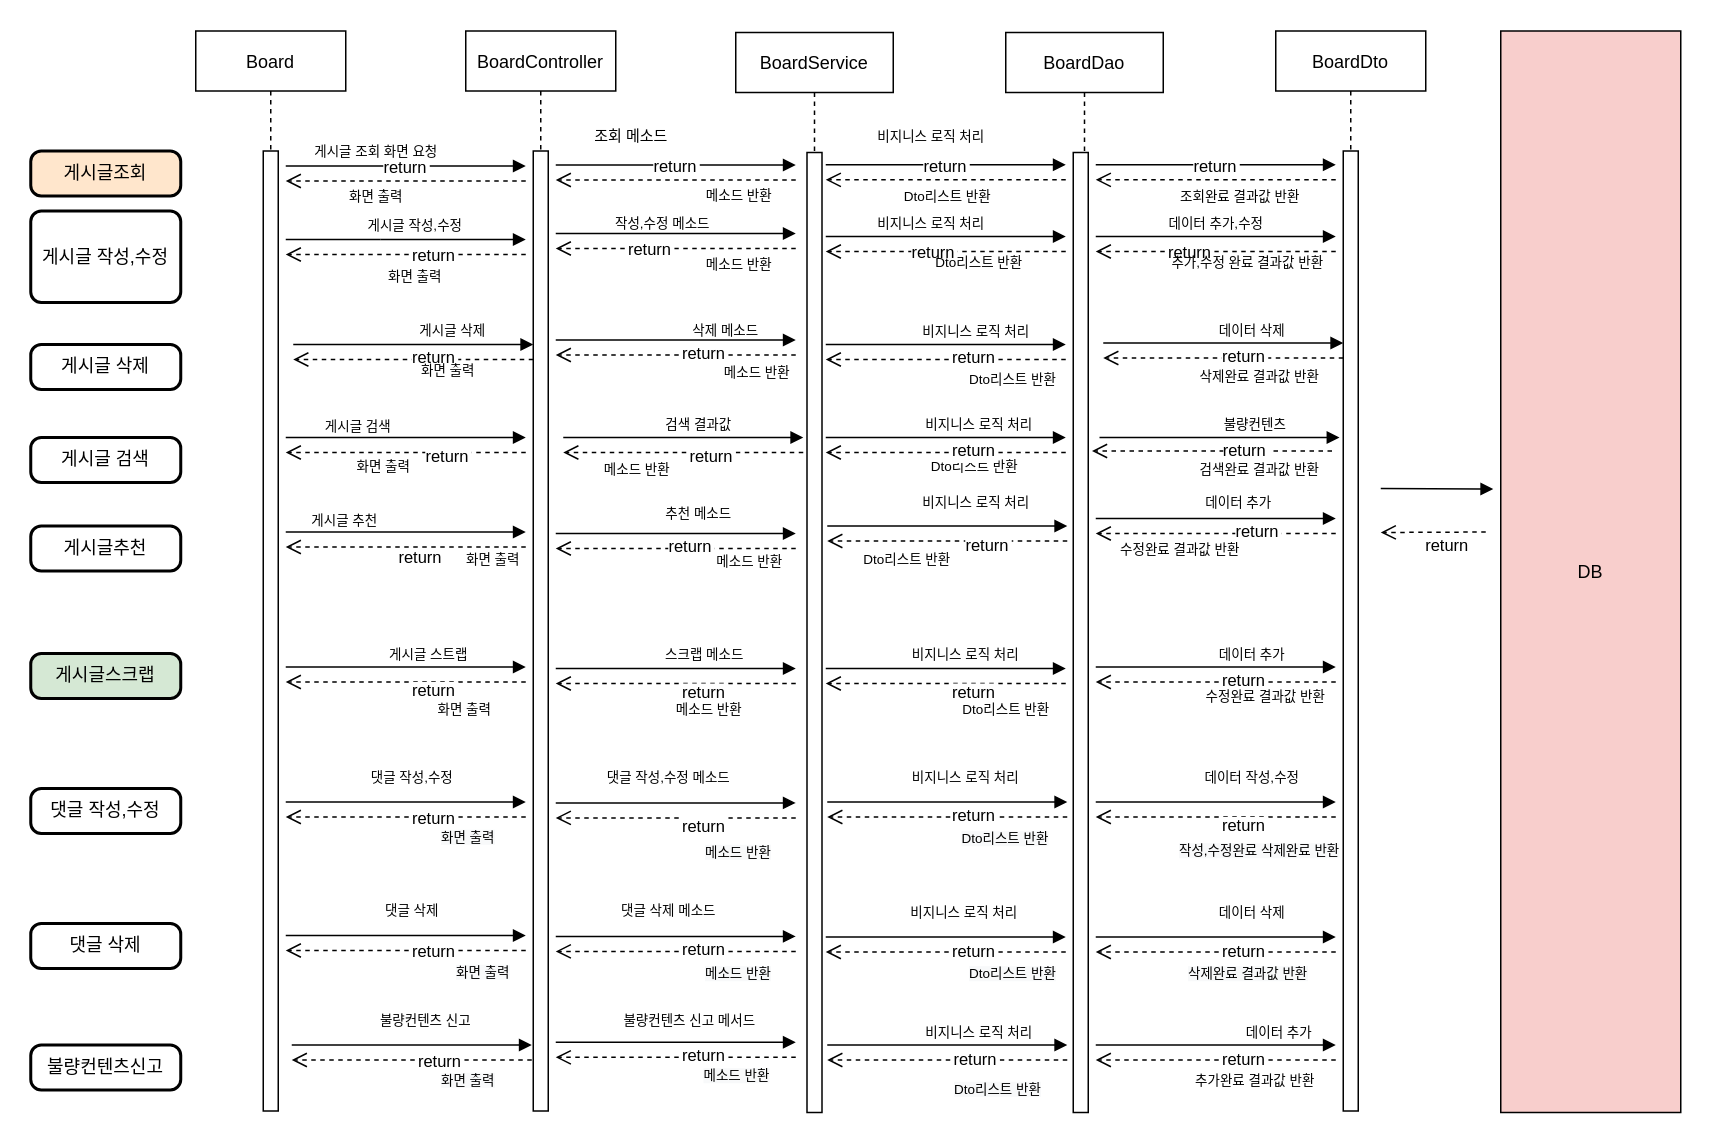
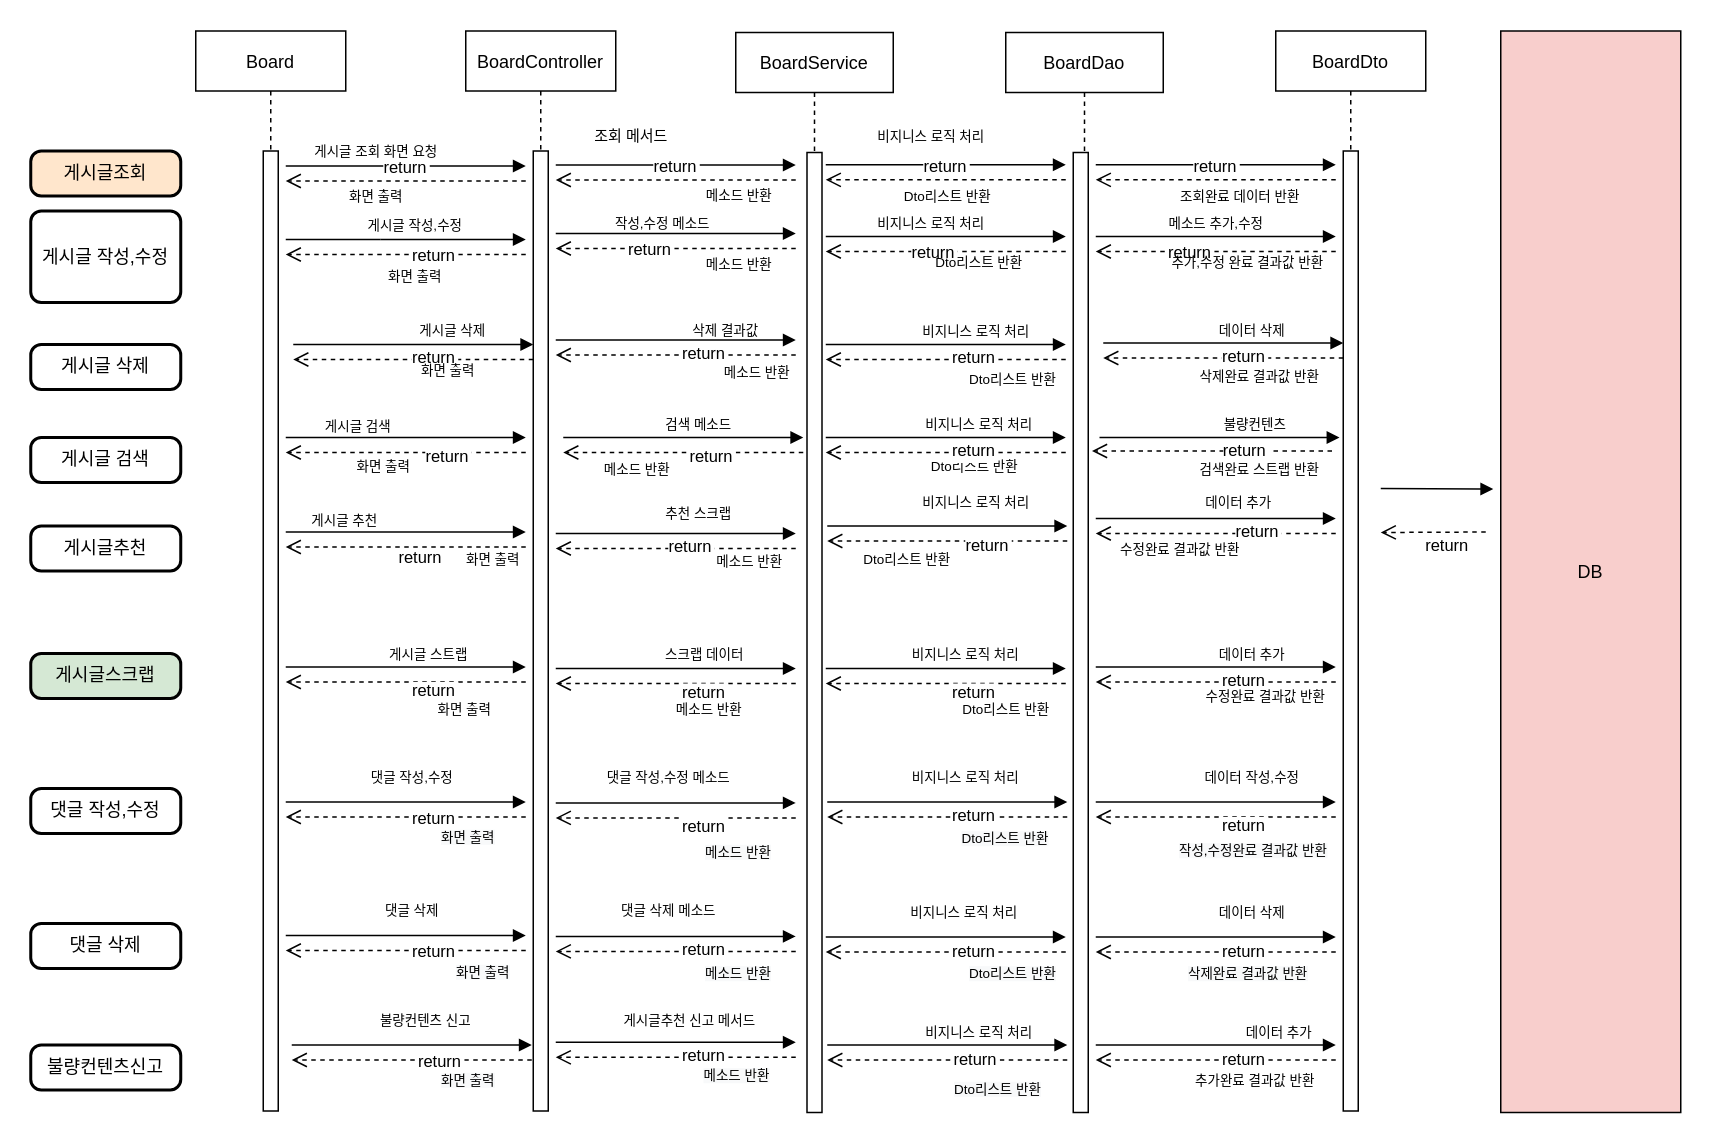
(632, 136) -> (632, 136)
(1241, 196) -> (1241, 196)
(1217, 223) -> (1217, 223)
(726, 329) -> (726, 329)
(699, 424) -> (699, 424)
(1260, 469) -> (1260, 469)
(699, 512) -> (699, 512)
(705, 653) -> (705, 653)
(1263, 861) -> (1263, 861)
(690, 1019) -> (690, 1019)
